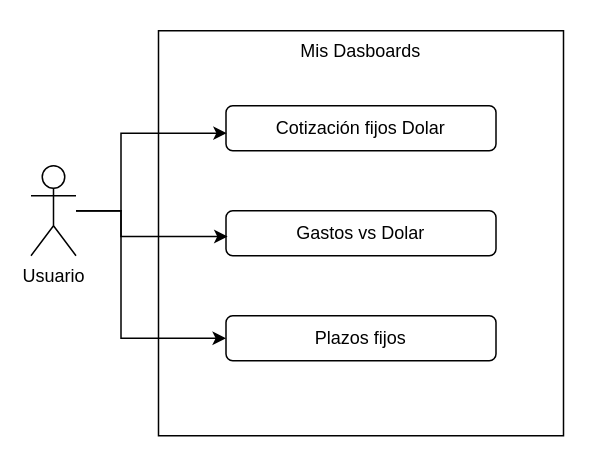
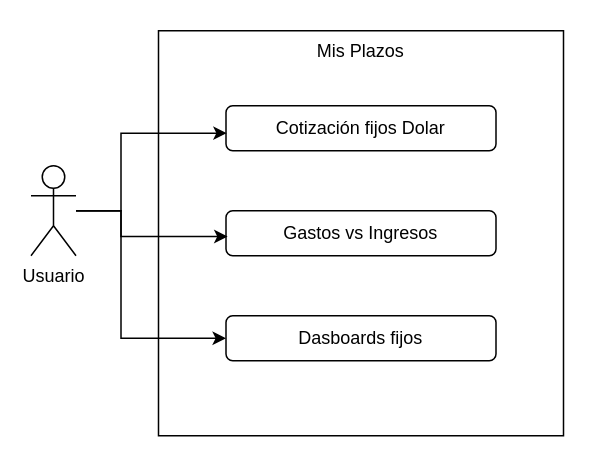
(361, 52) -> (361, 52)
(361, 233) -> (361, 233)
(361, 338) -> (361, 338)
